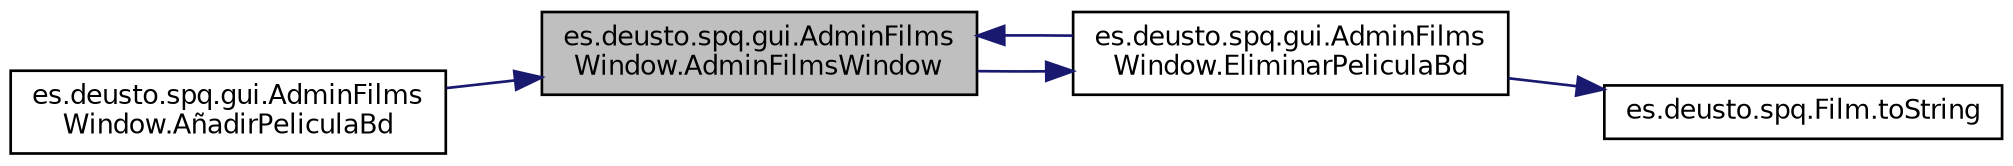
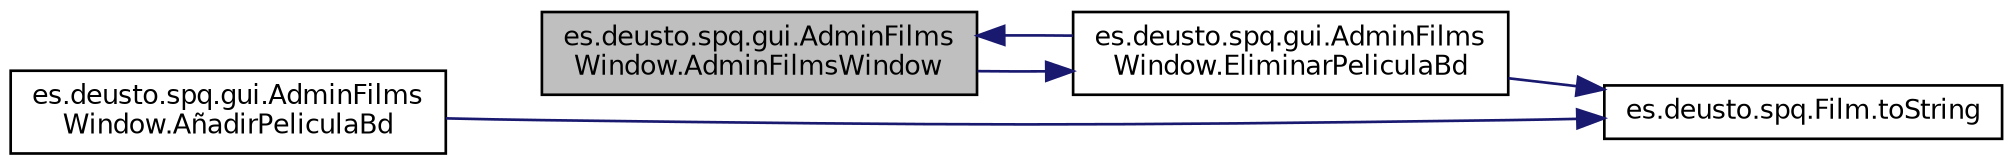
(481, 84) -> (1011, 124)
